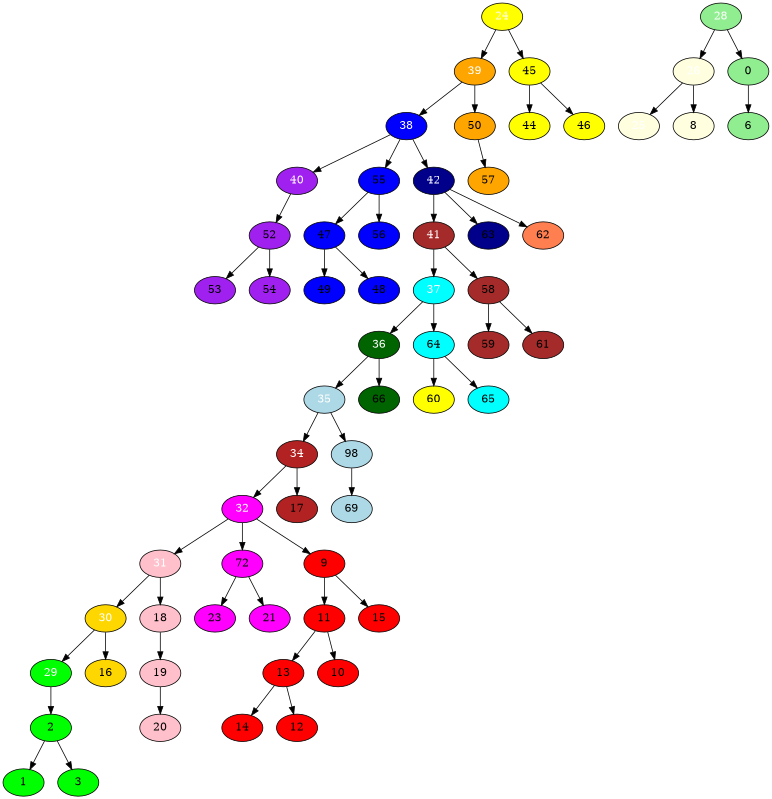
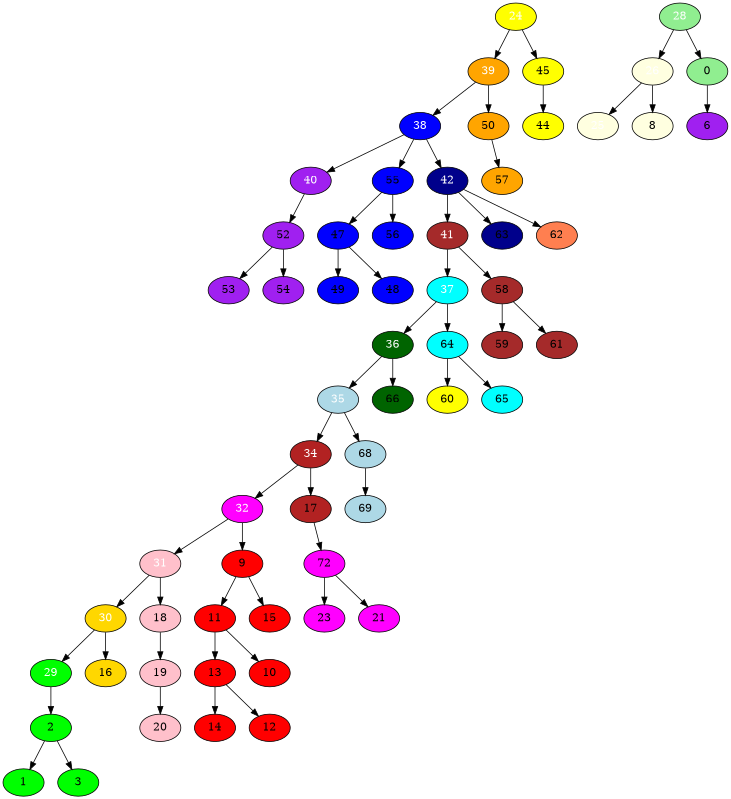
(584, 126) -> none
(748, 126) -> (707, 126)
(352, 454) -> (365, 454)
(242, 533) -> (317, 533)
